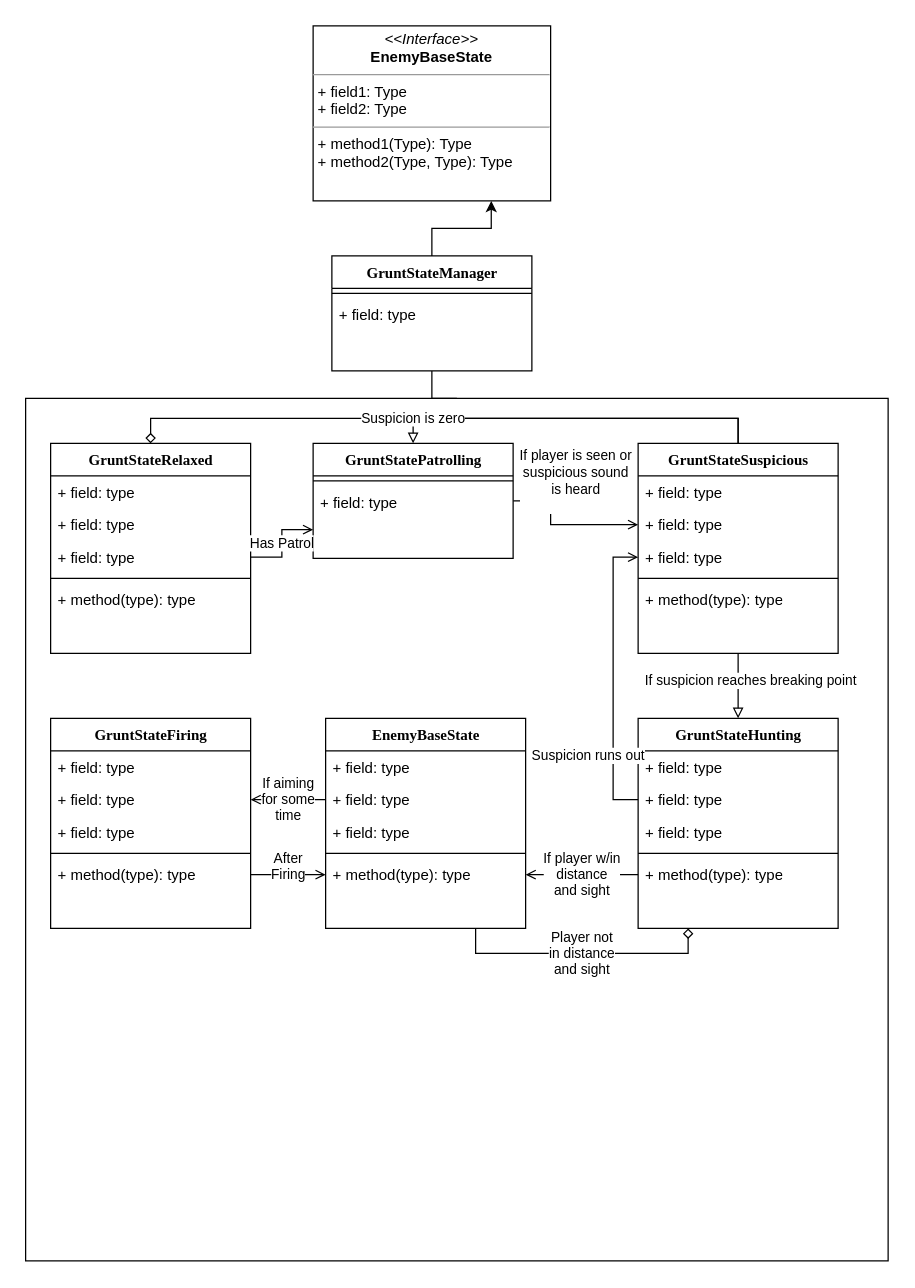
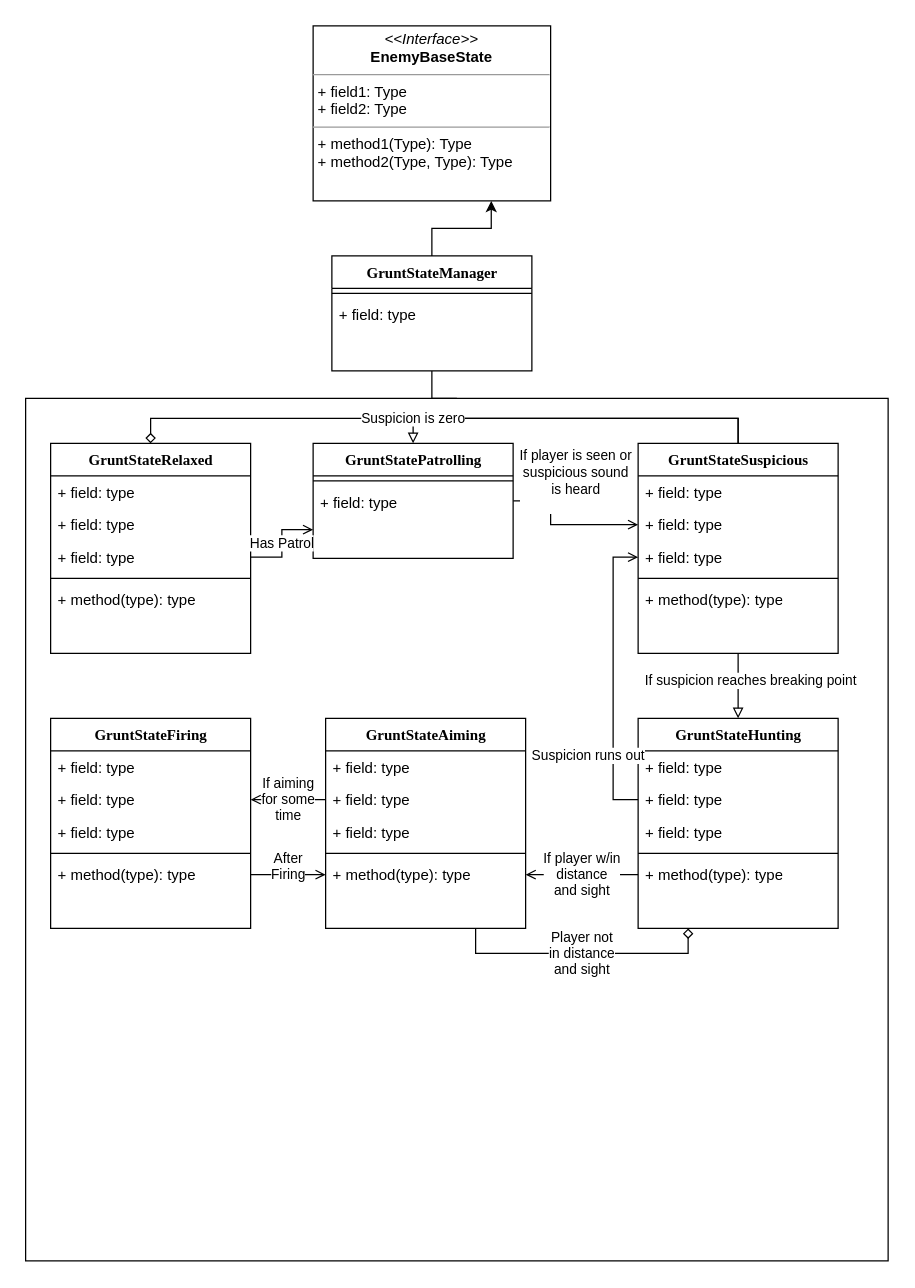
(426, 736) -> (426, 736)
